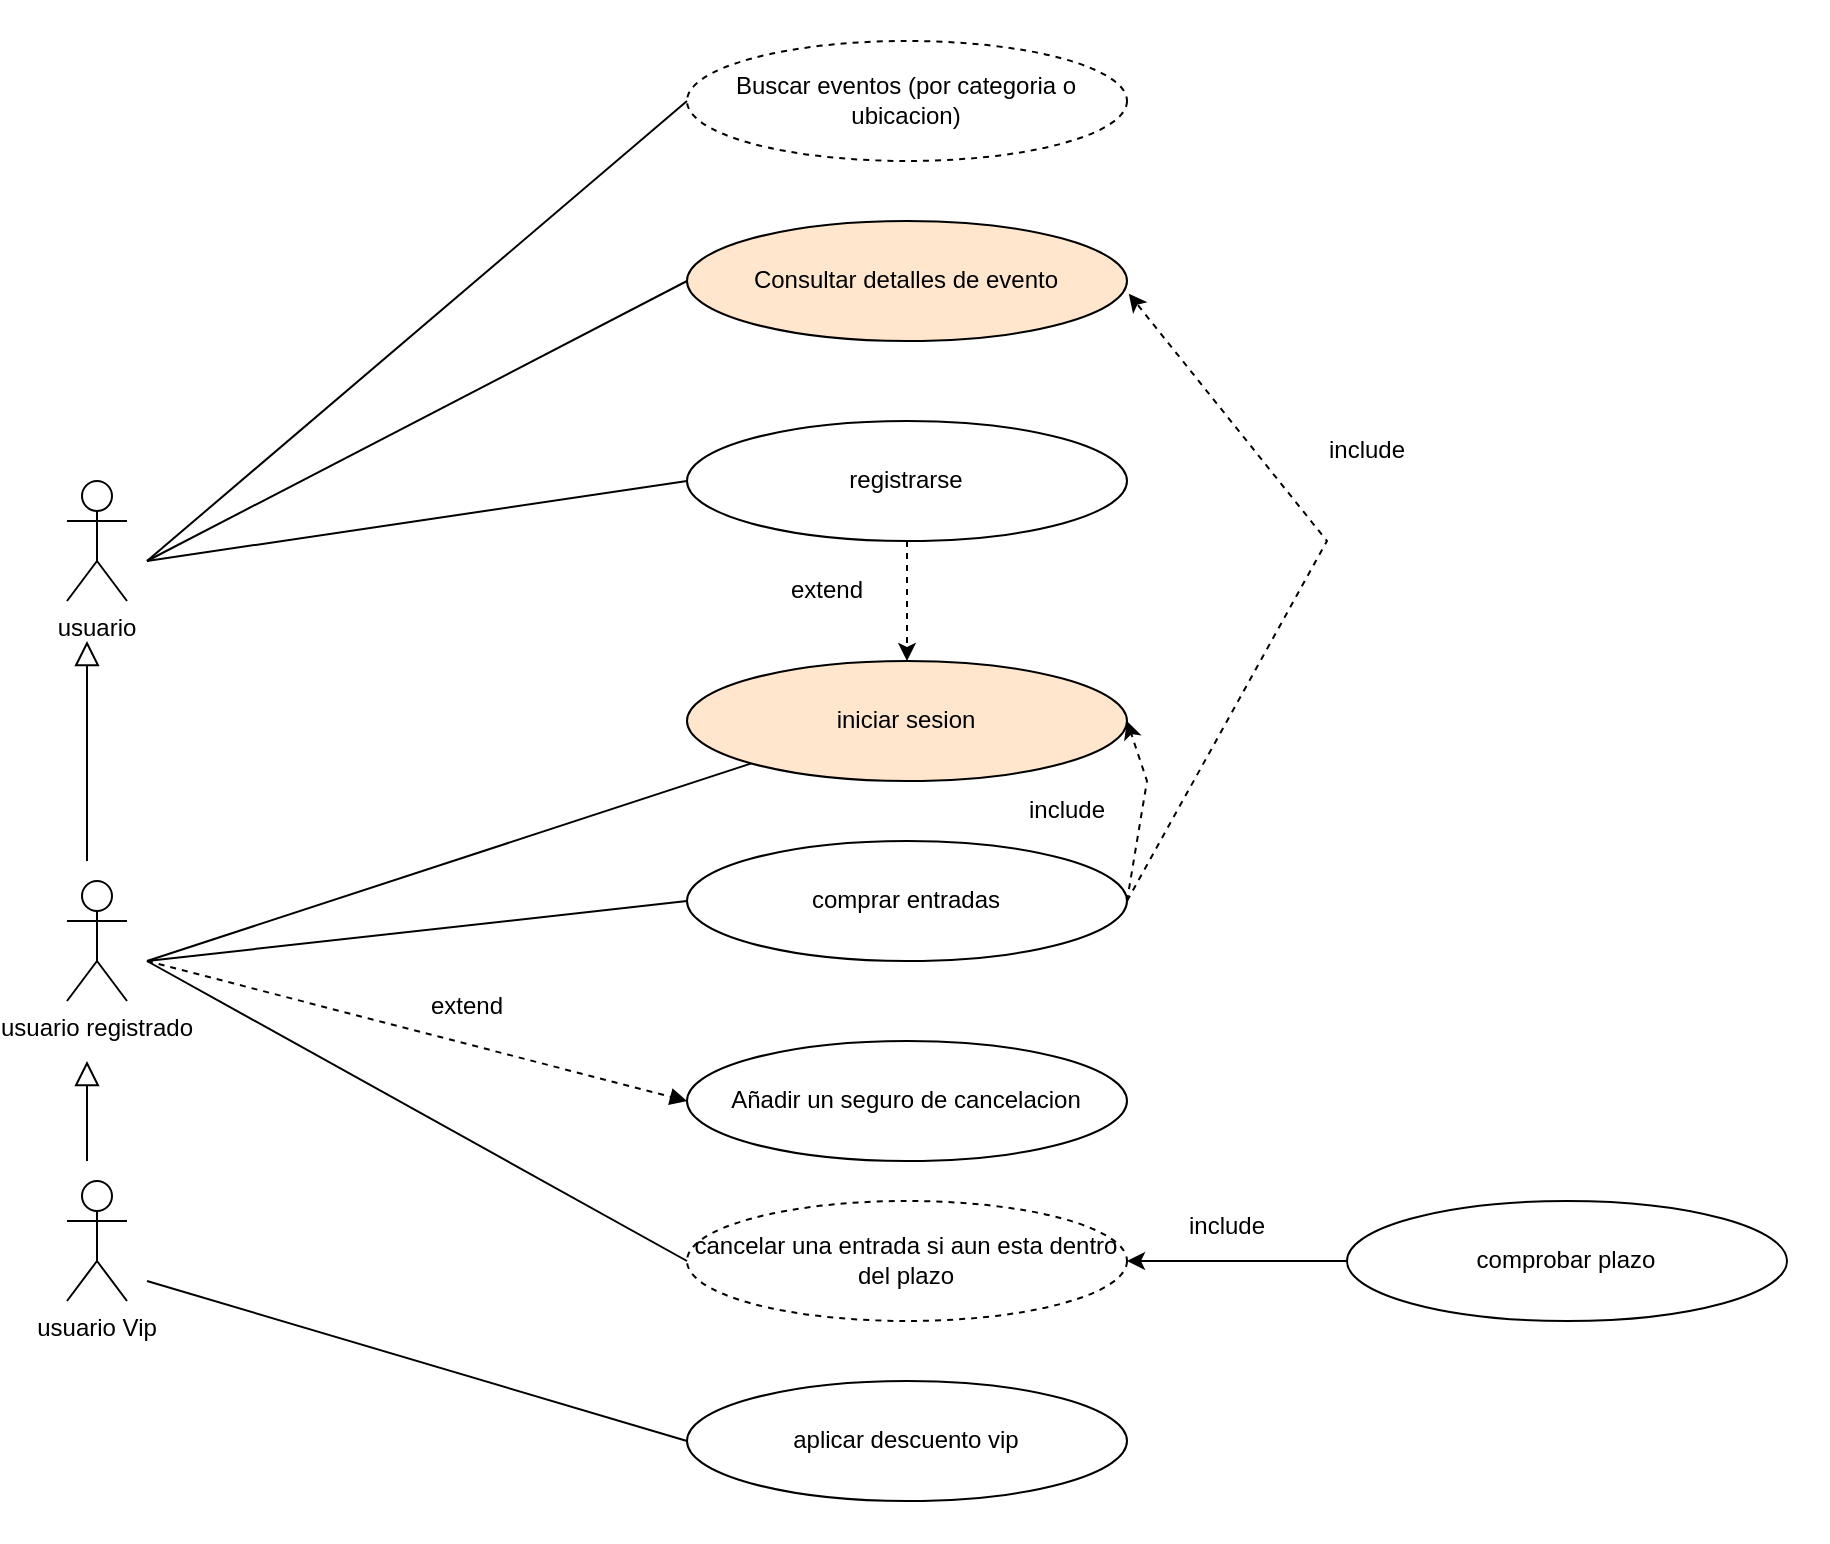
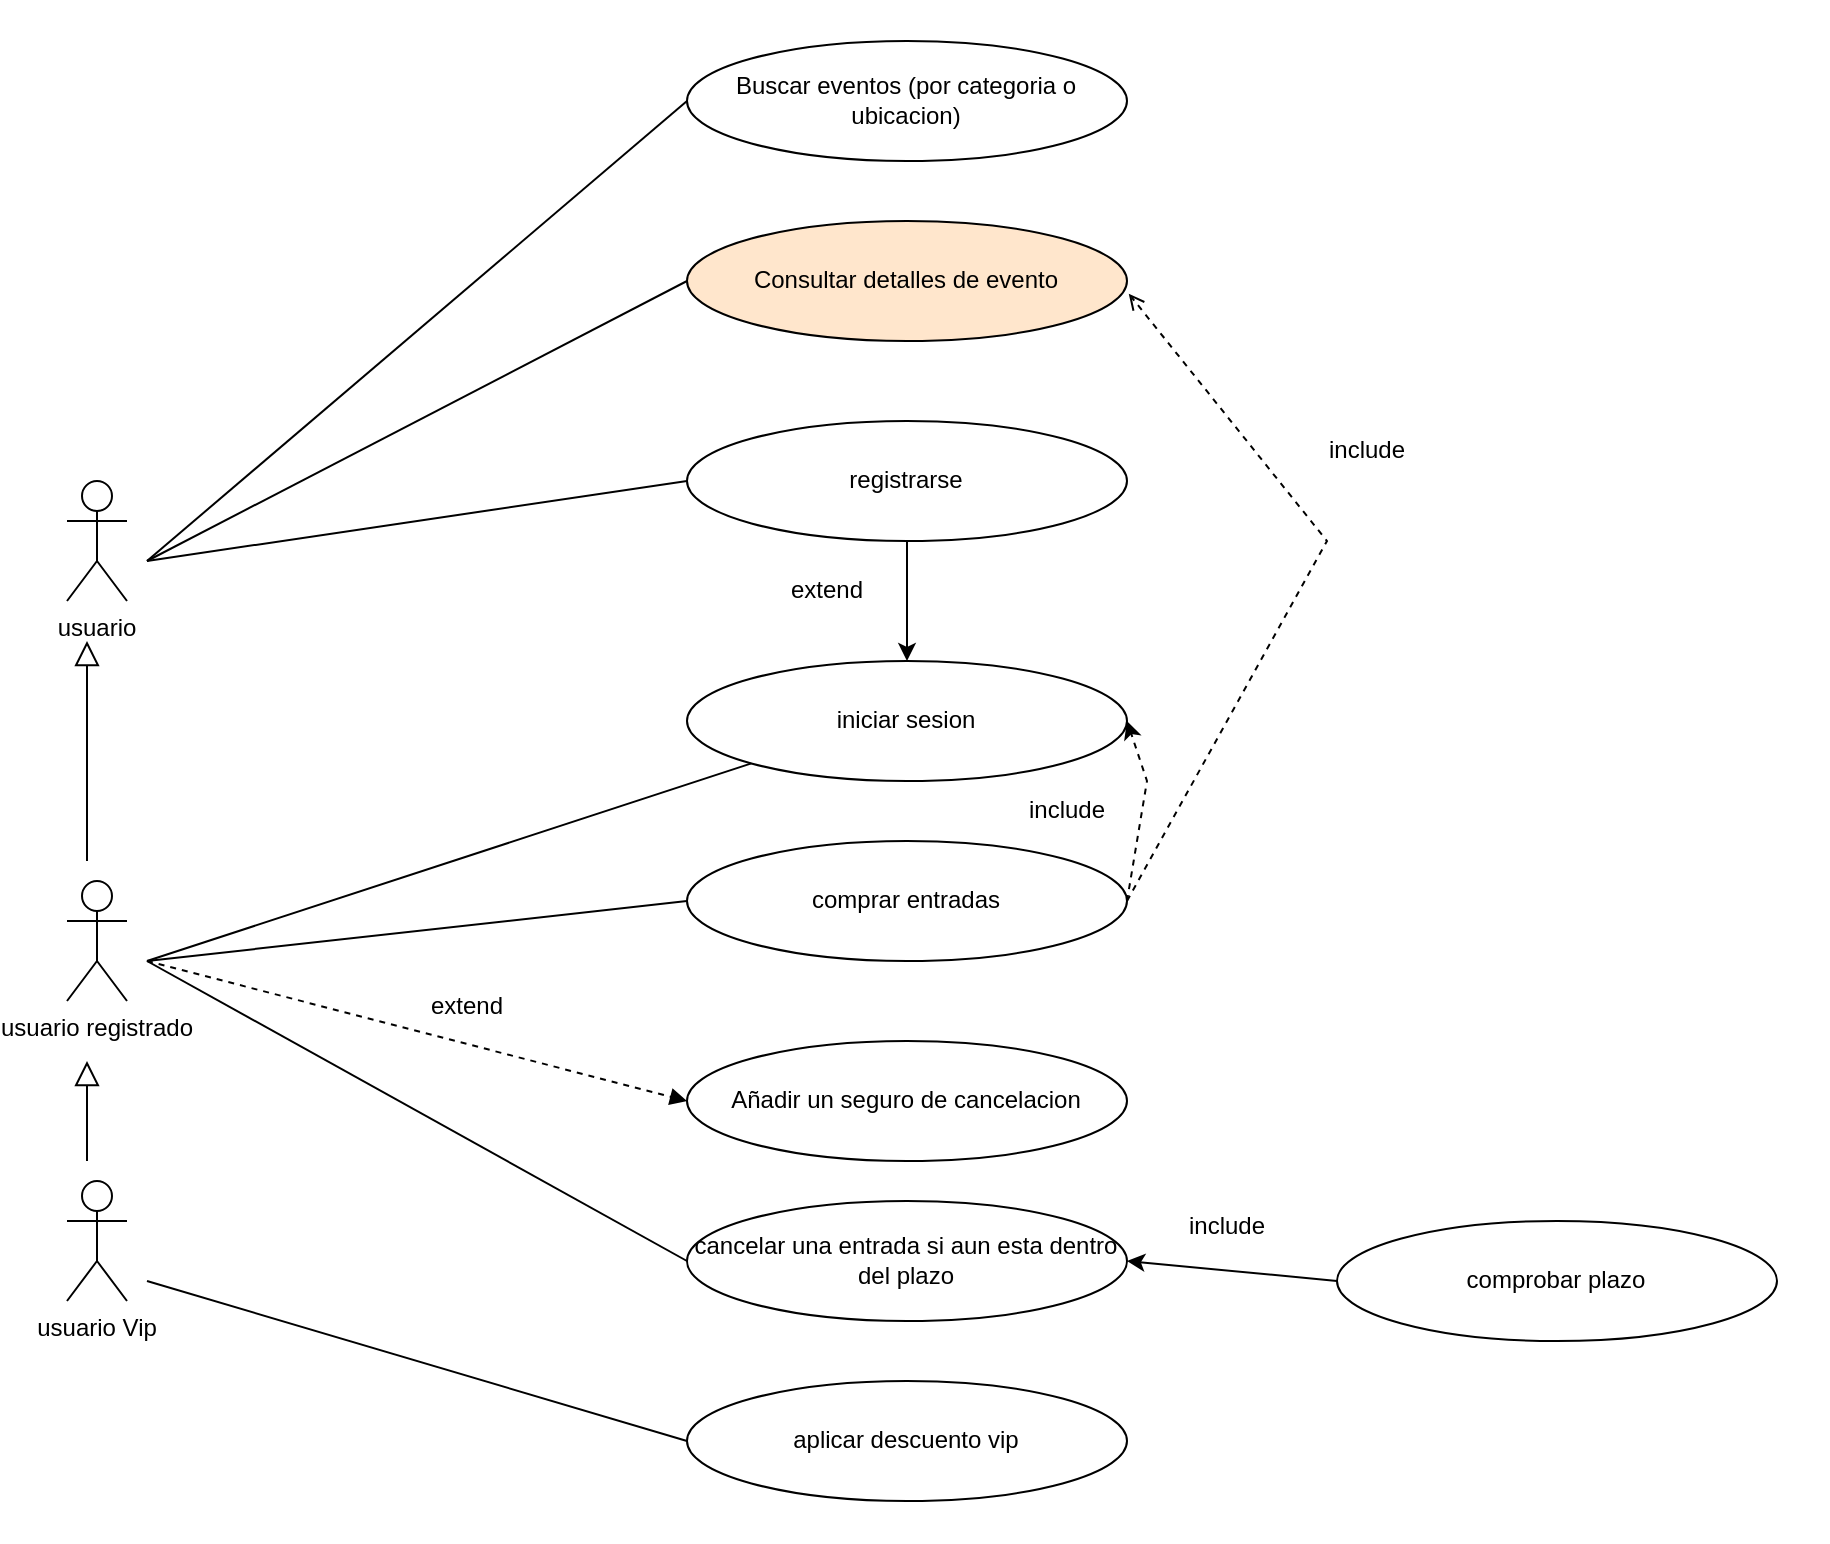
(907, 101) -> (907, 101)
(1138, 305) -> (1135, 302)
(907, 596) -> (907, 596)
(907, 721) -> (907, 721)
(907, 1261) -> (907, 1261)
(1567, 1261) -> (1557, 1281)
